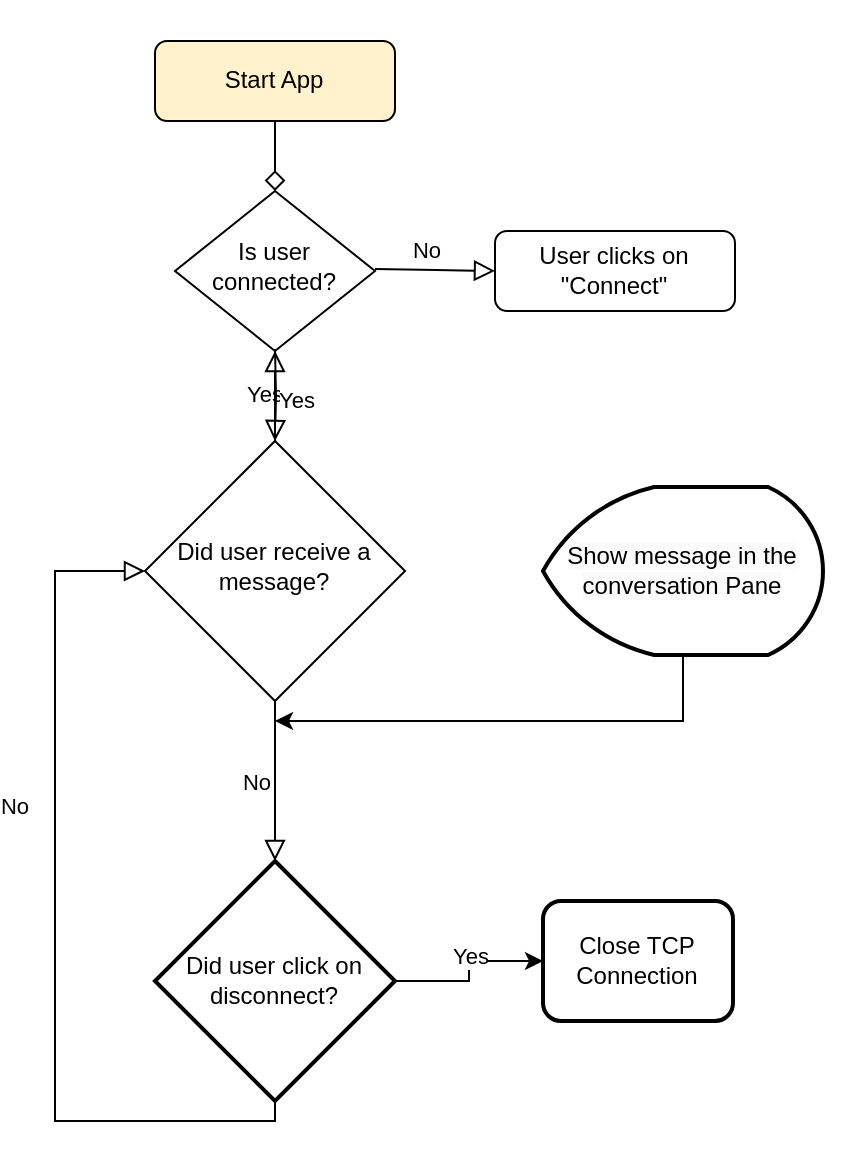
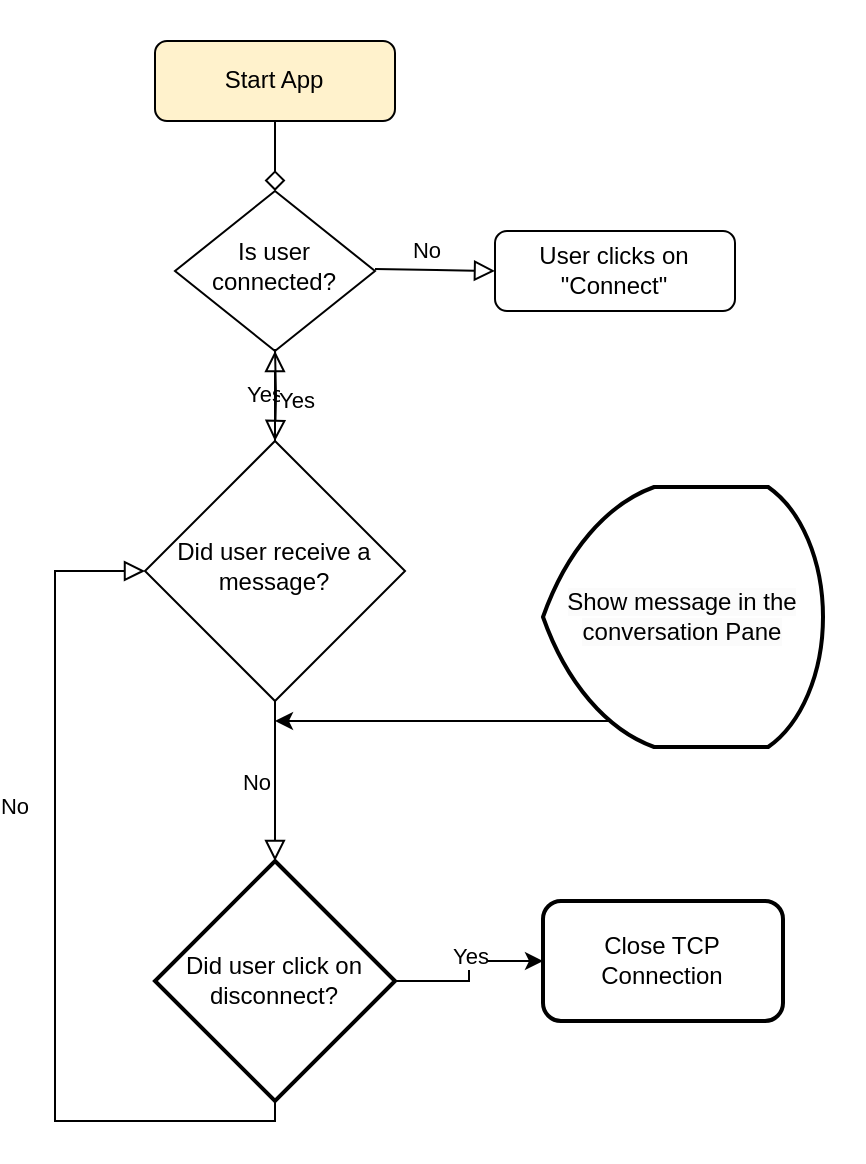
(683, 571) -> (683, 617)
(638, 961) -> (663, 961)
